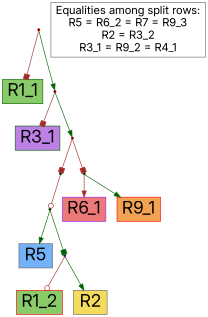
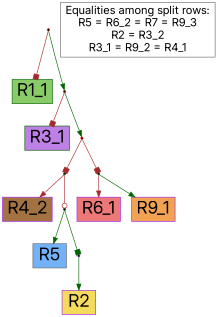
none -> (27, 209)
(139, 209) -> (153, 209)
(39, 302) -> none
(90, 302) -> (79, 302)
